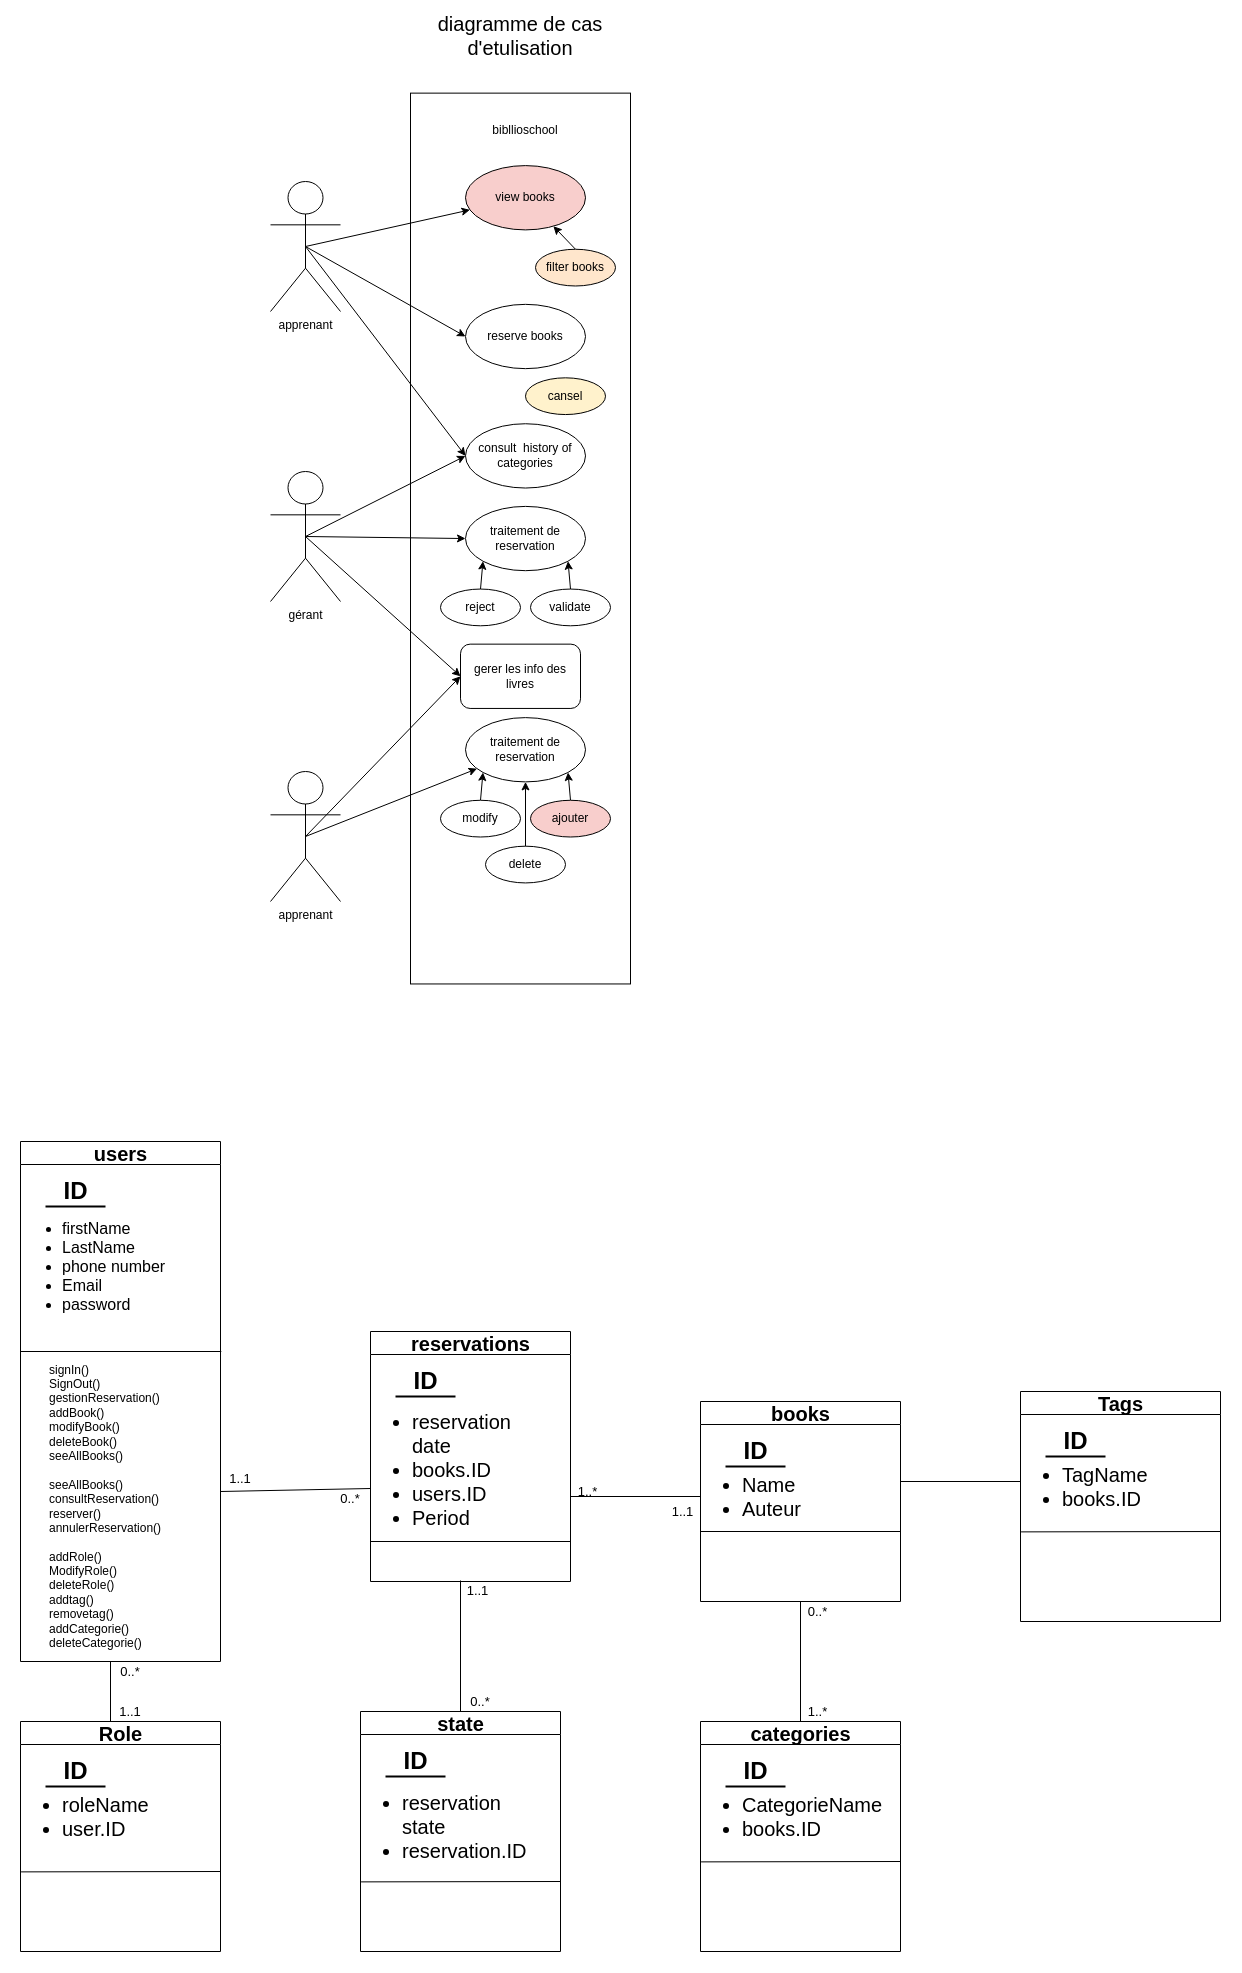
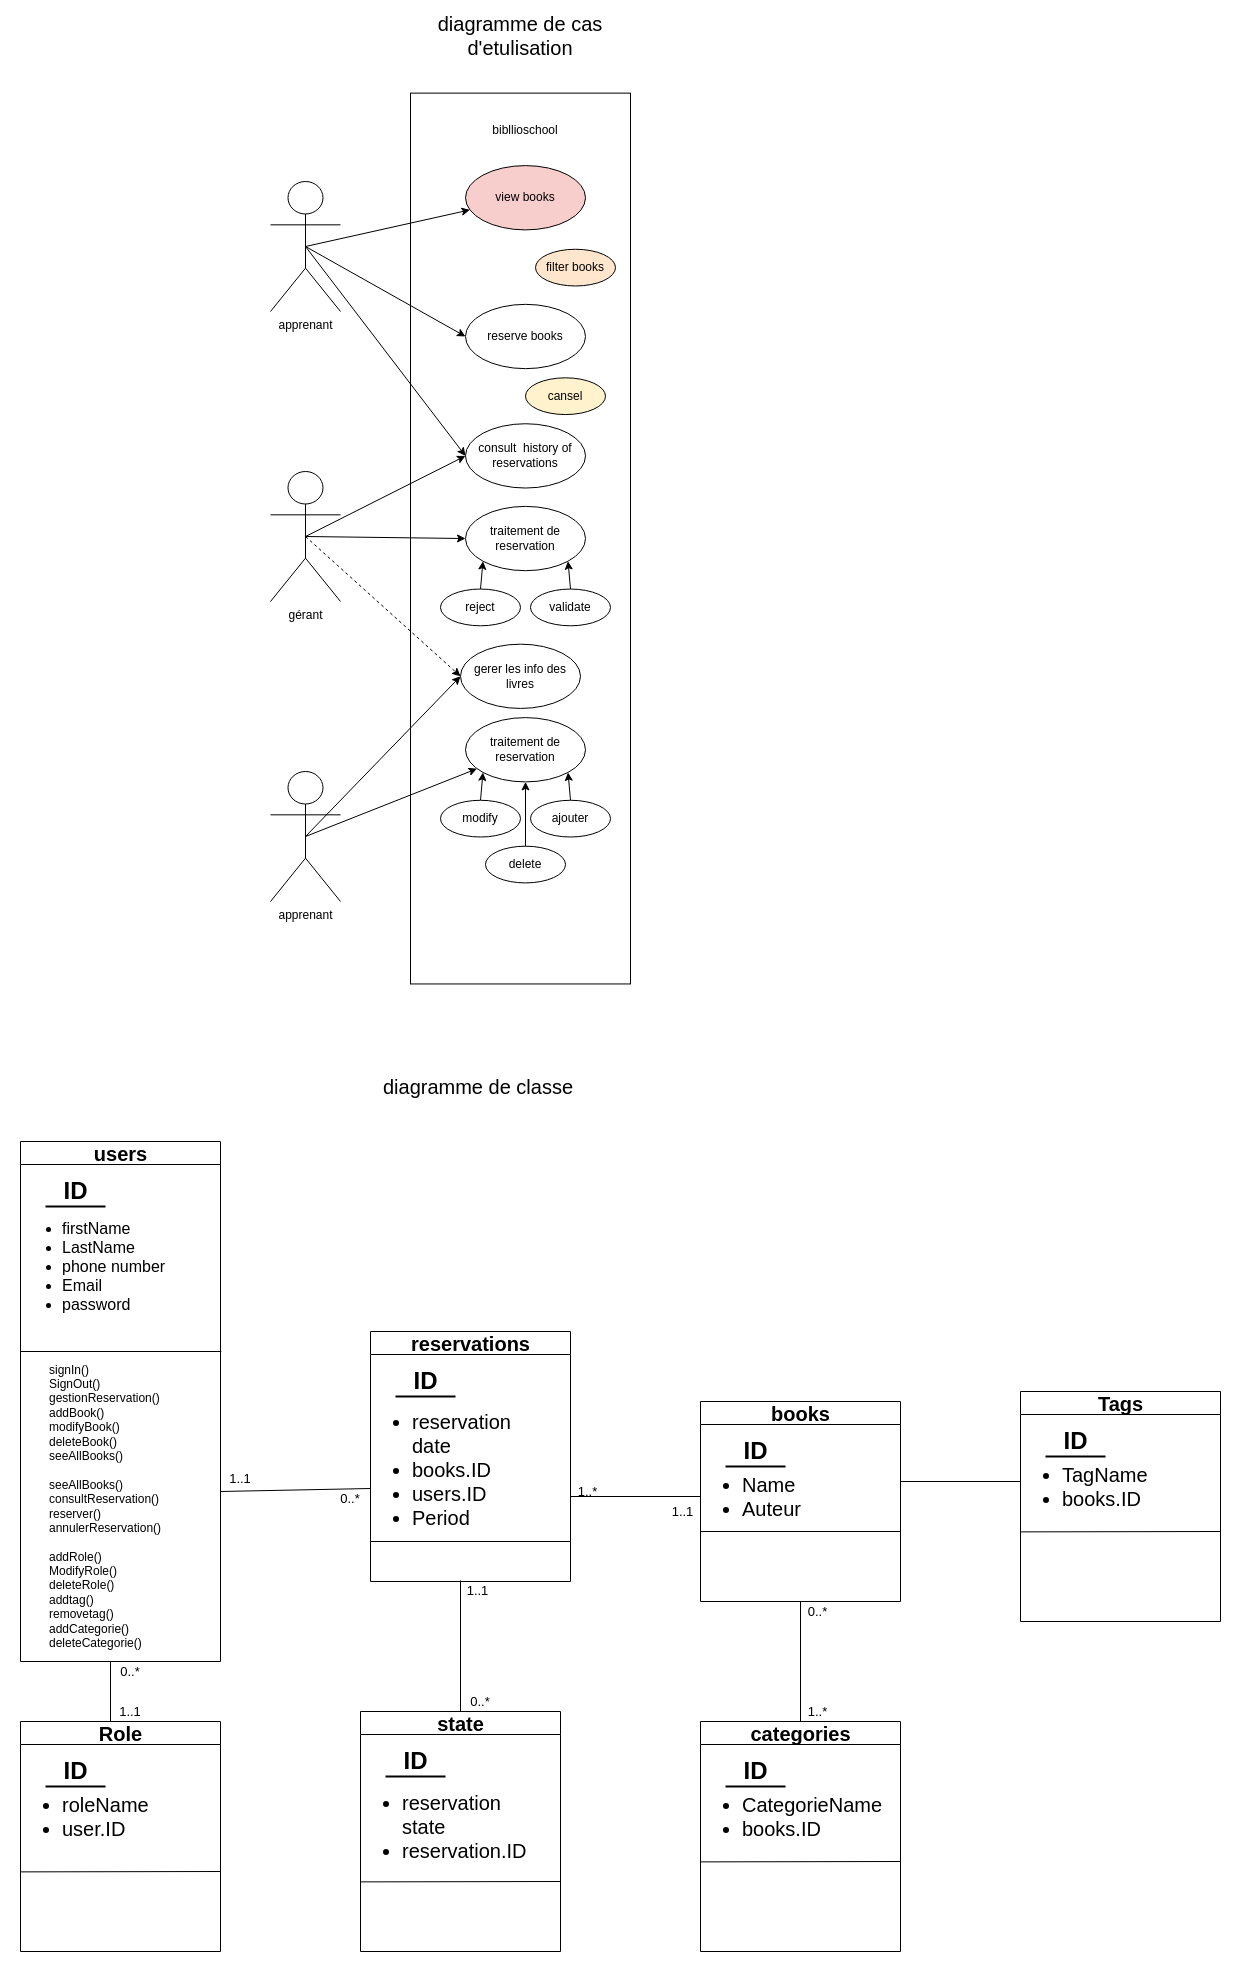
(567, 240) -> none
(526, 456) -> (526, 456)
(380, 604) -> (380, 604)
(521, 676) -> (521, 676)
(571, 819) -> (571, 819)
none -> (478, 1087)
